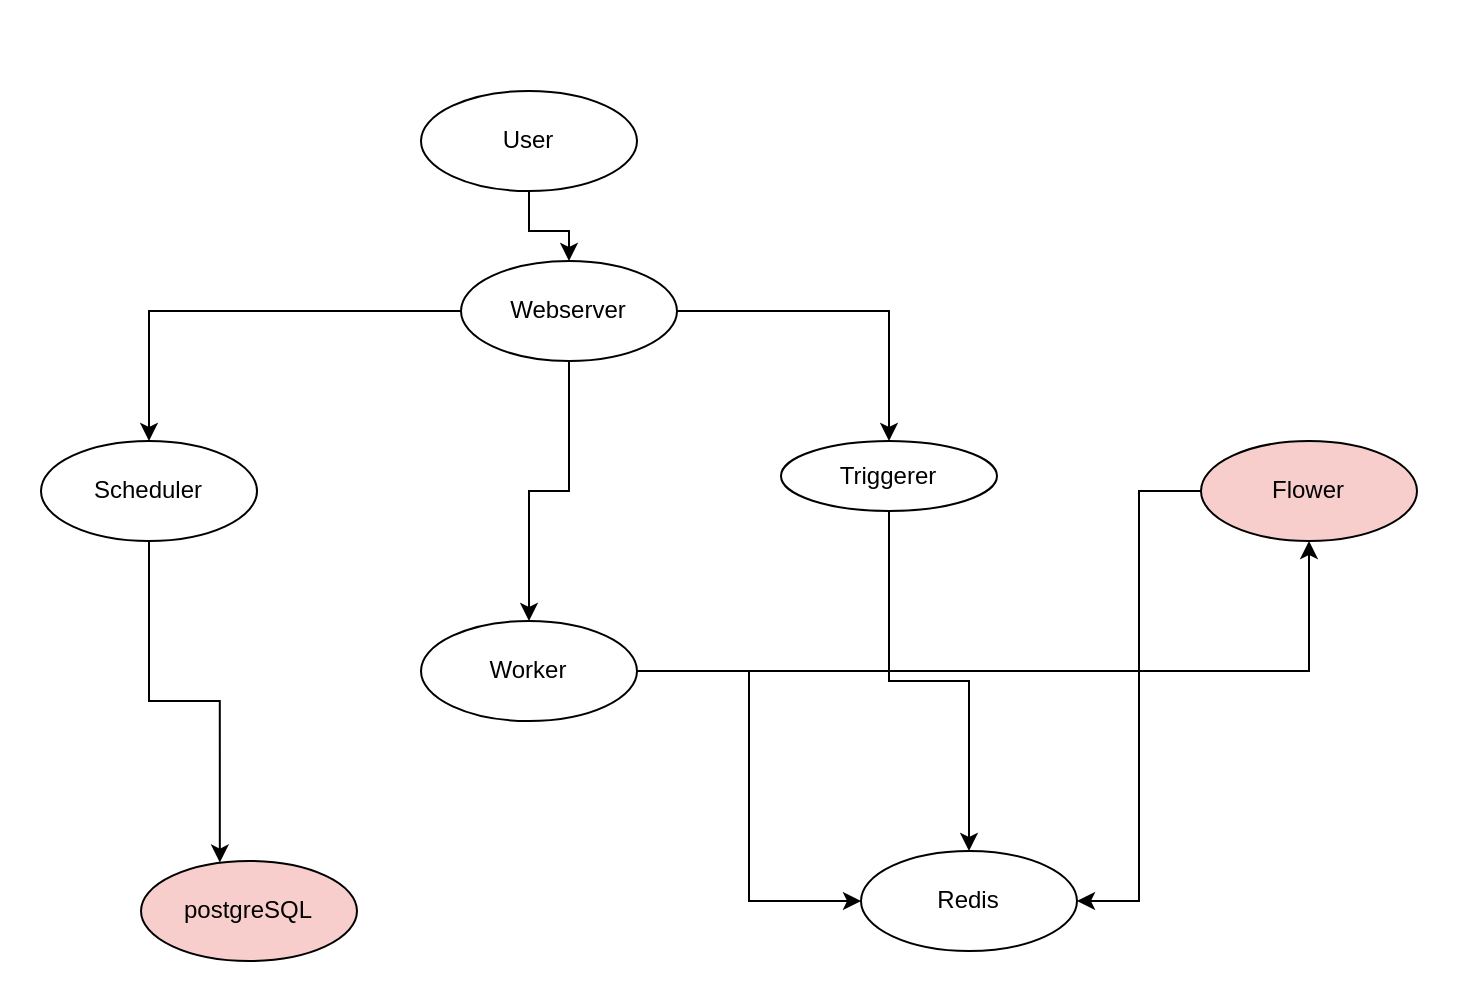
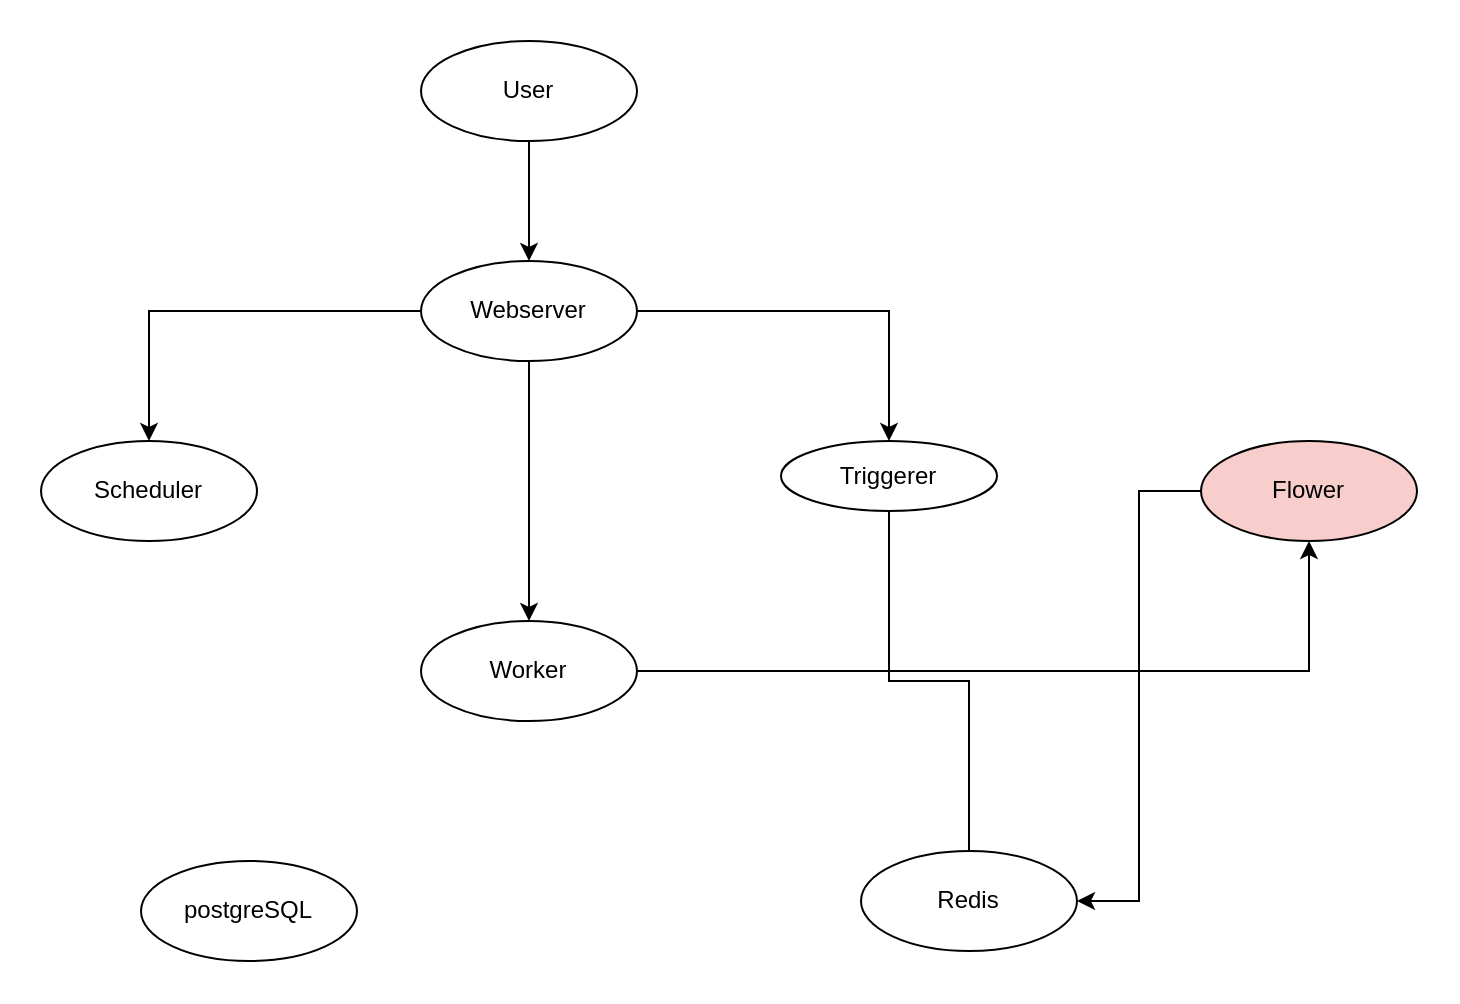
(529, 141) -> (529, 91)
(569, 311) -> (529, 311)
(178, 701) -> none
(969, 836) -> (969, 841)
(749, 837) -> none
(249, 911) -> (249, 911)
